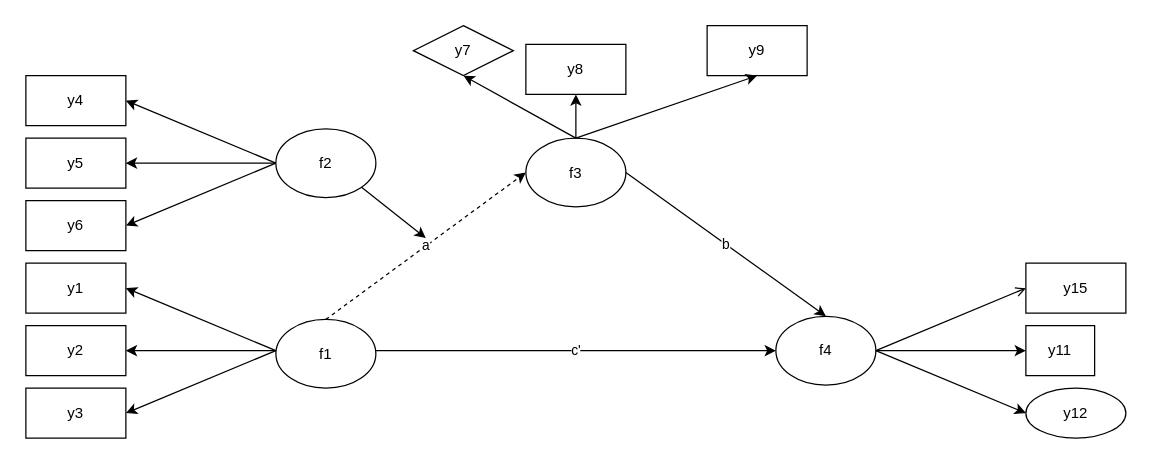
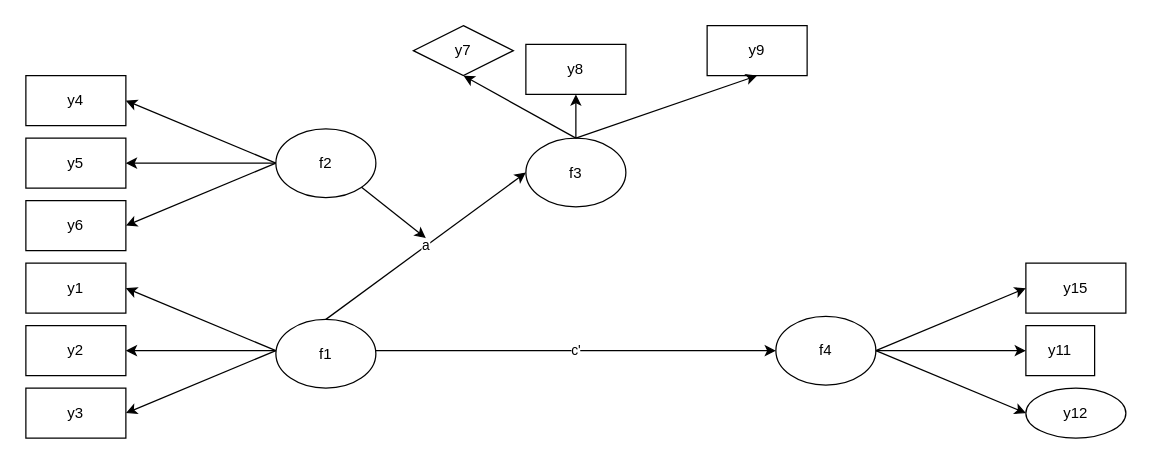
(722, 242) -> none
(375, 283) -> (375, 283)
(1018, 291) -> (1016, 292)
